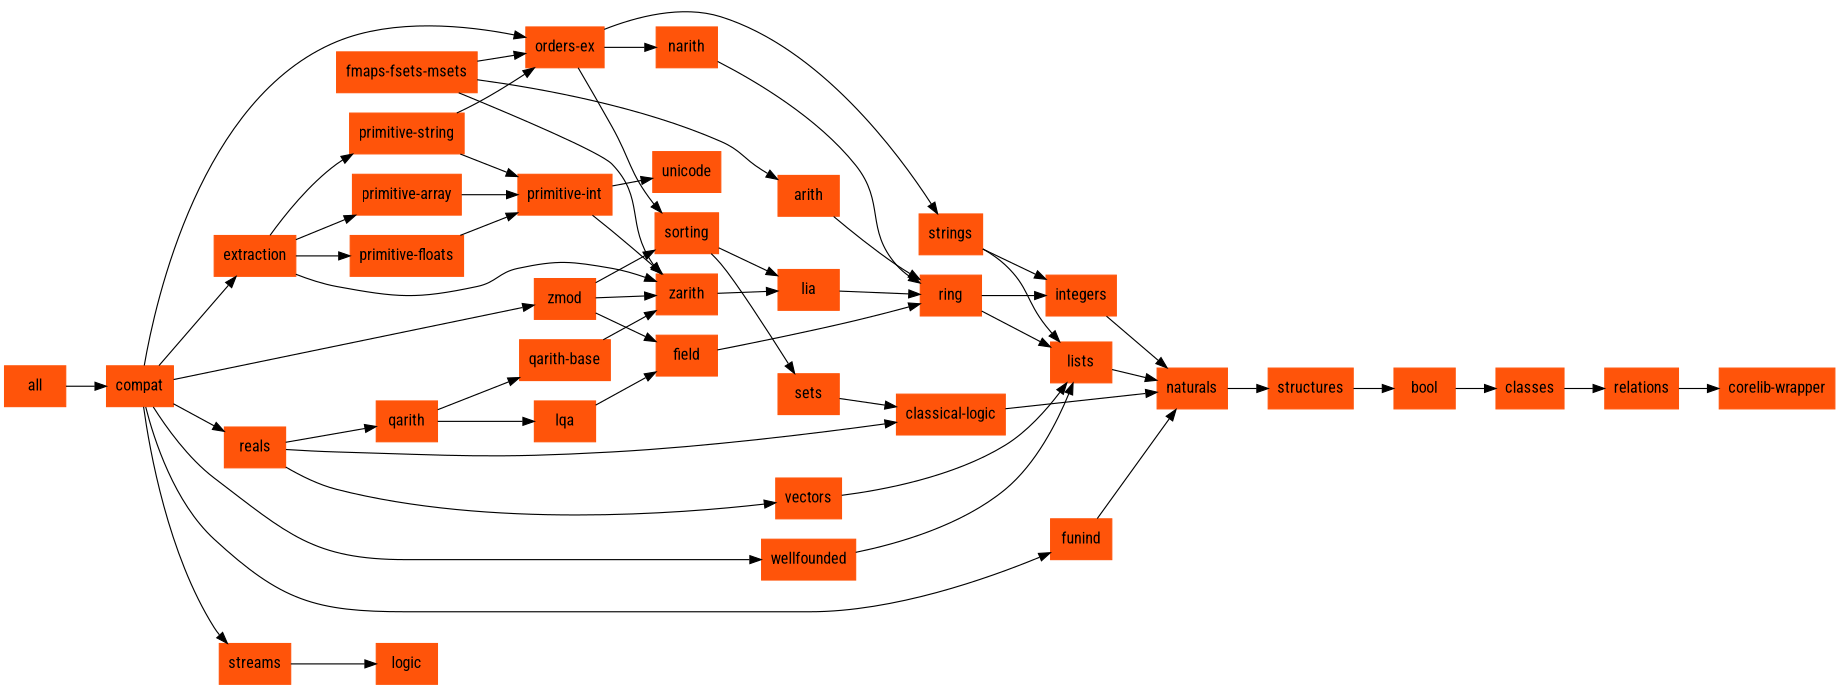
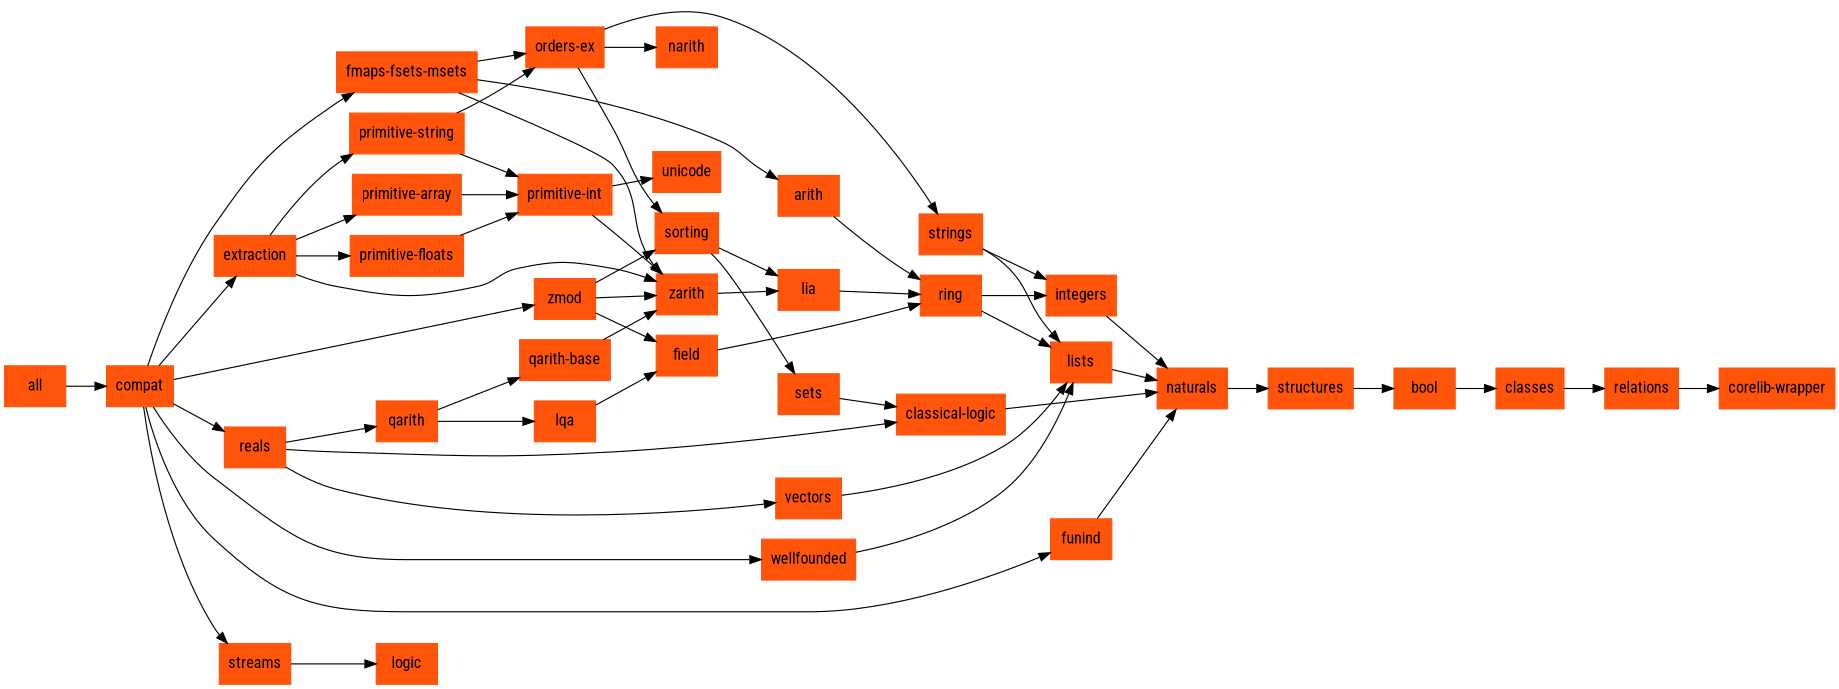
(253, 105) -> (222, 214)
(840, 148) -> none
